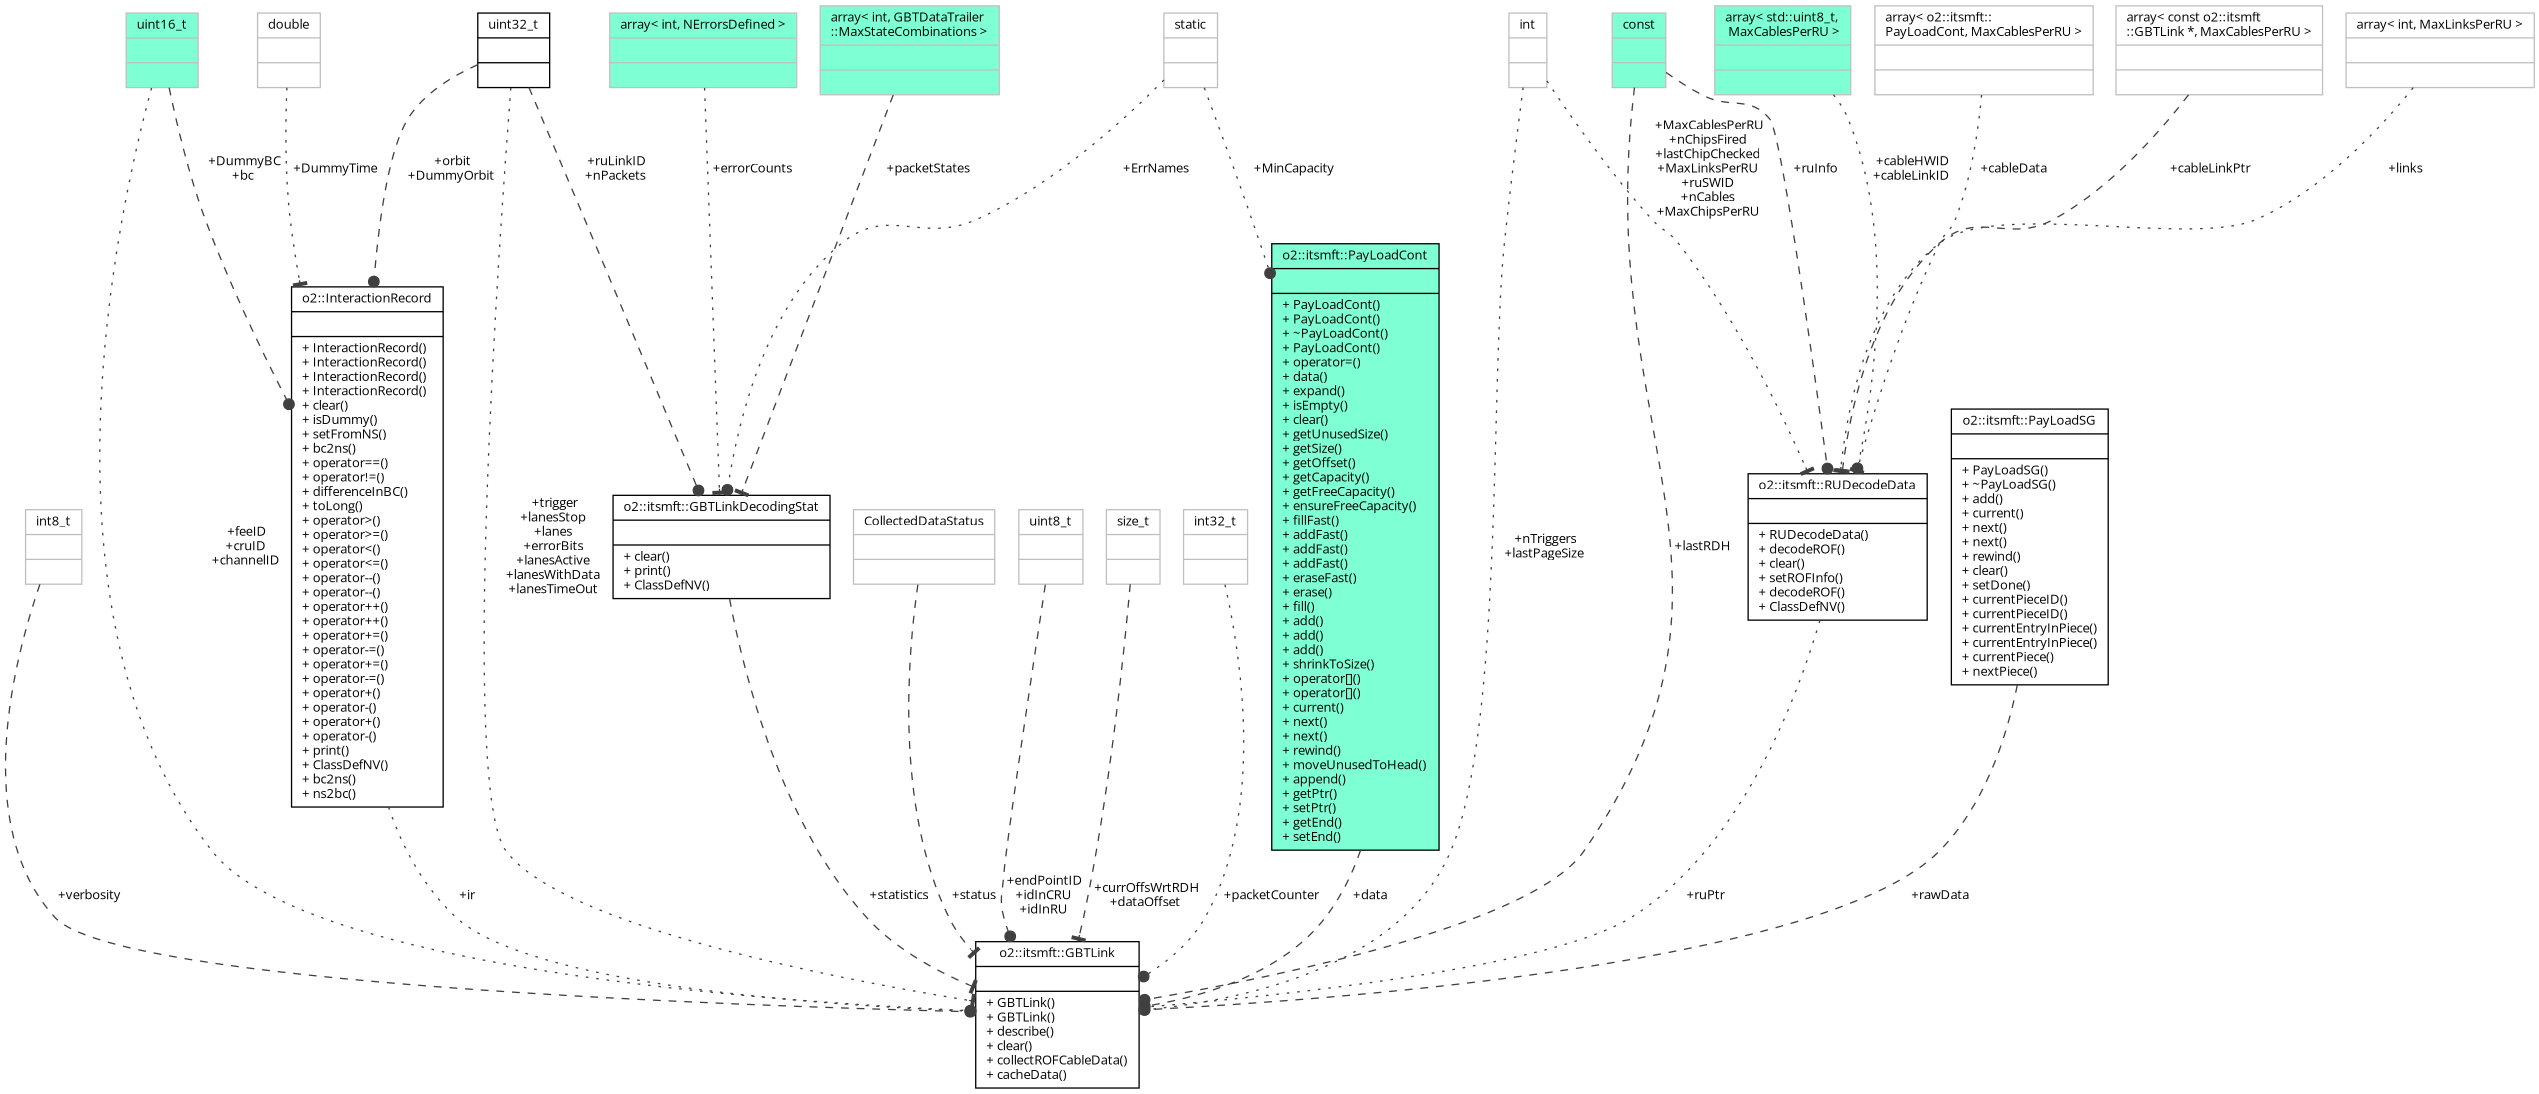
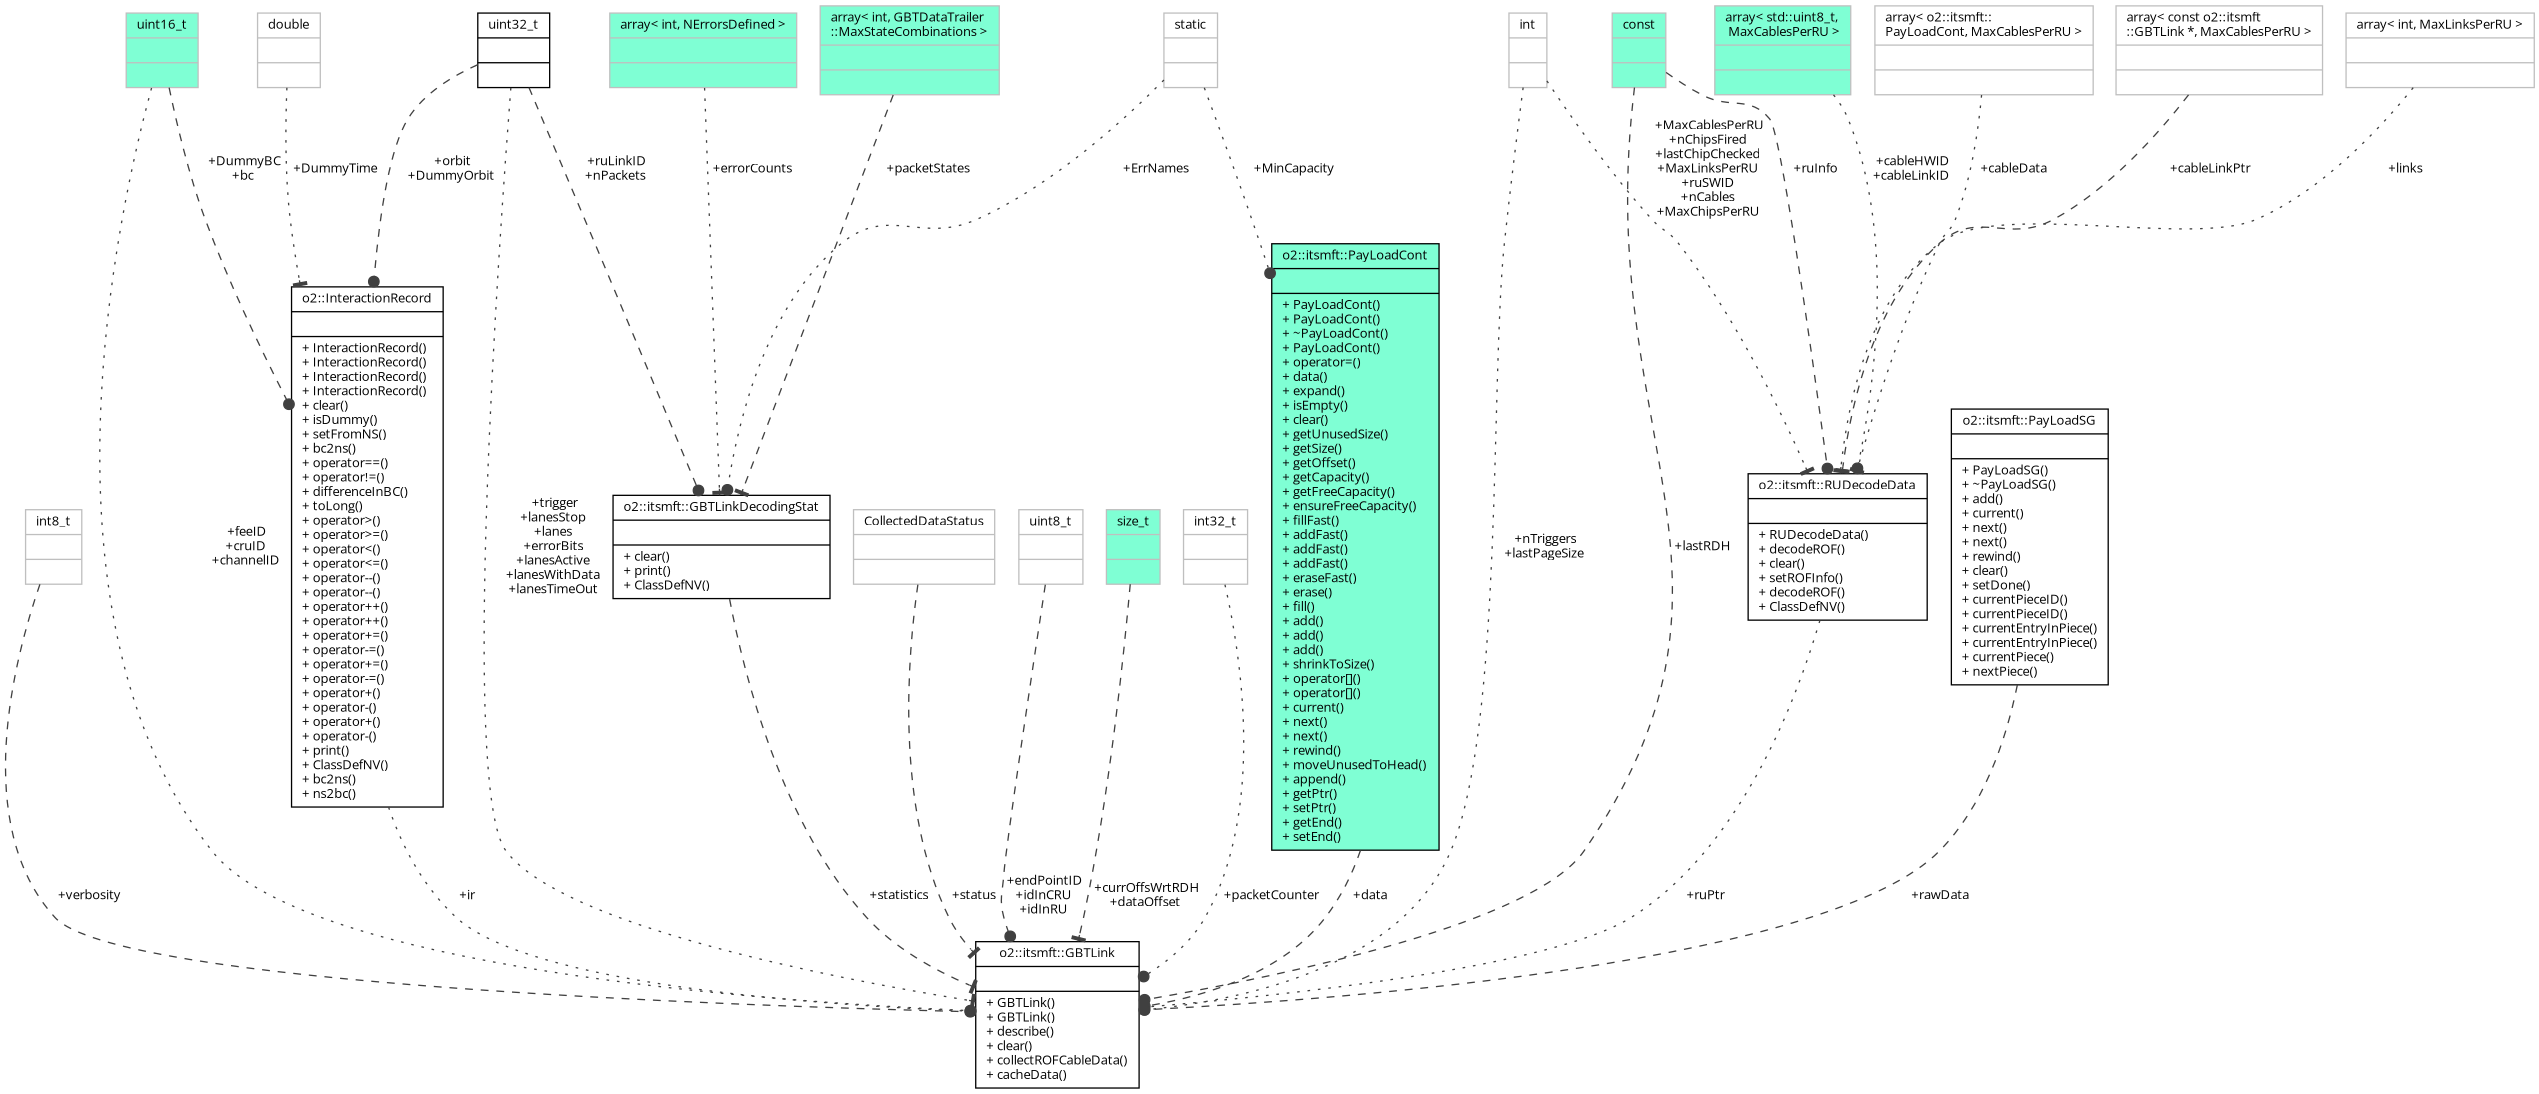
(1133, 547) -> (1133, 547)
